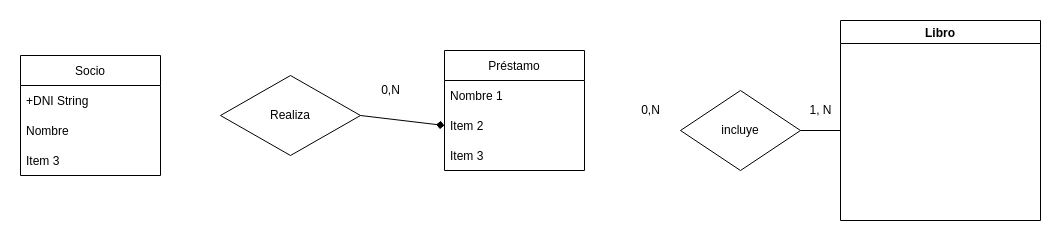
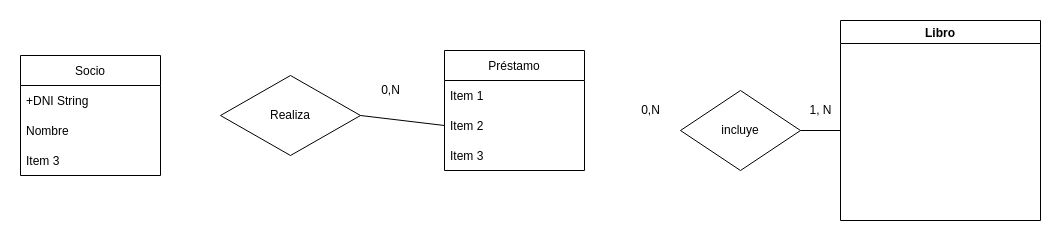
(475, 96) -> (469, 96)
(436, 124) -> (439, 125)
